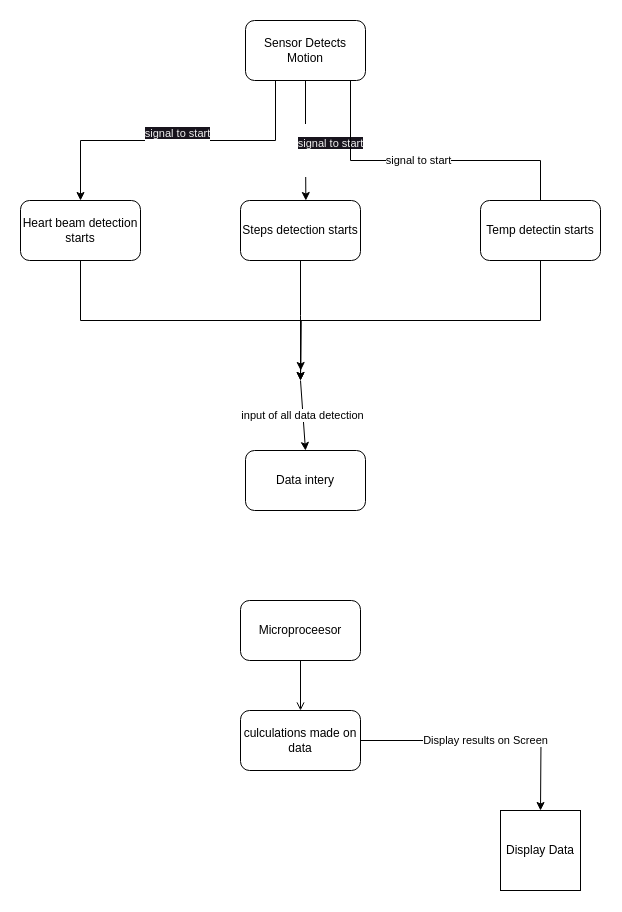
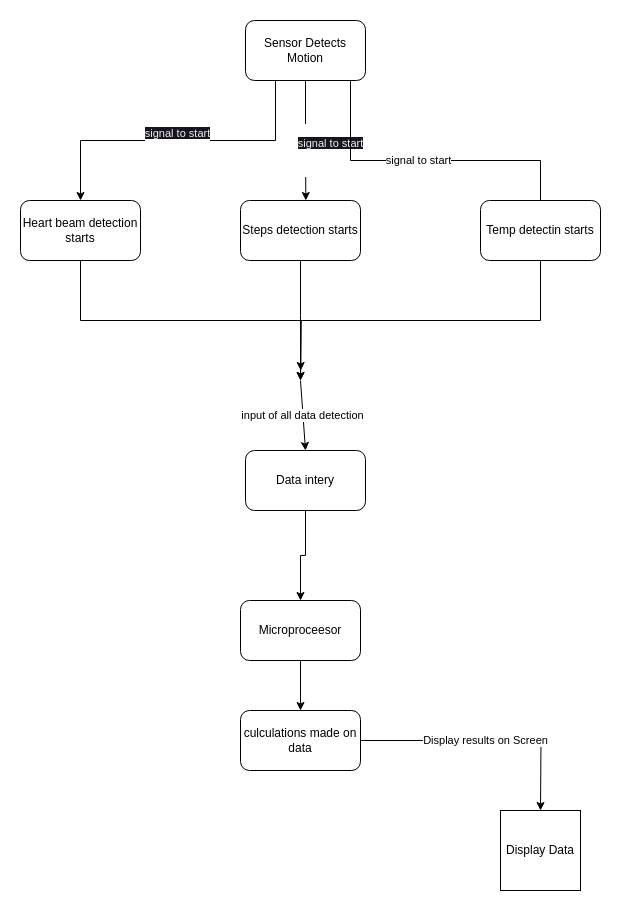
none -> (306, 555)
(301, 704) -> (301, 702)
